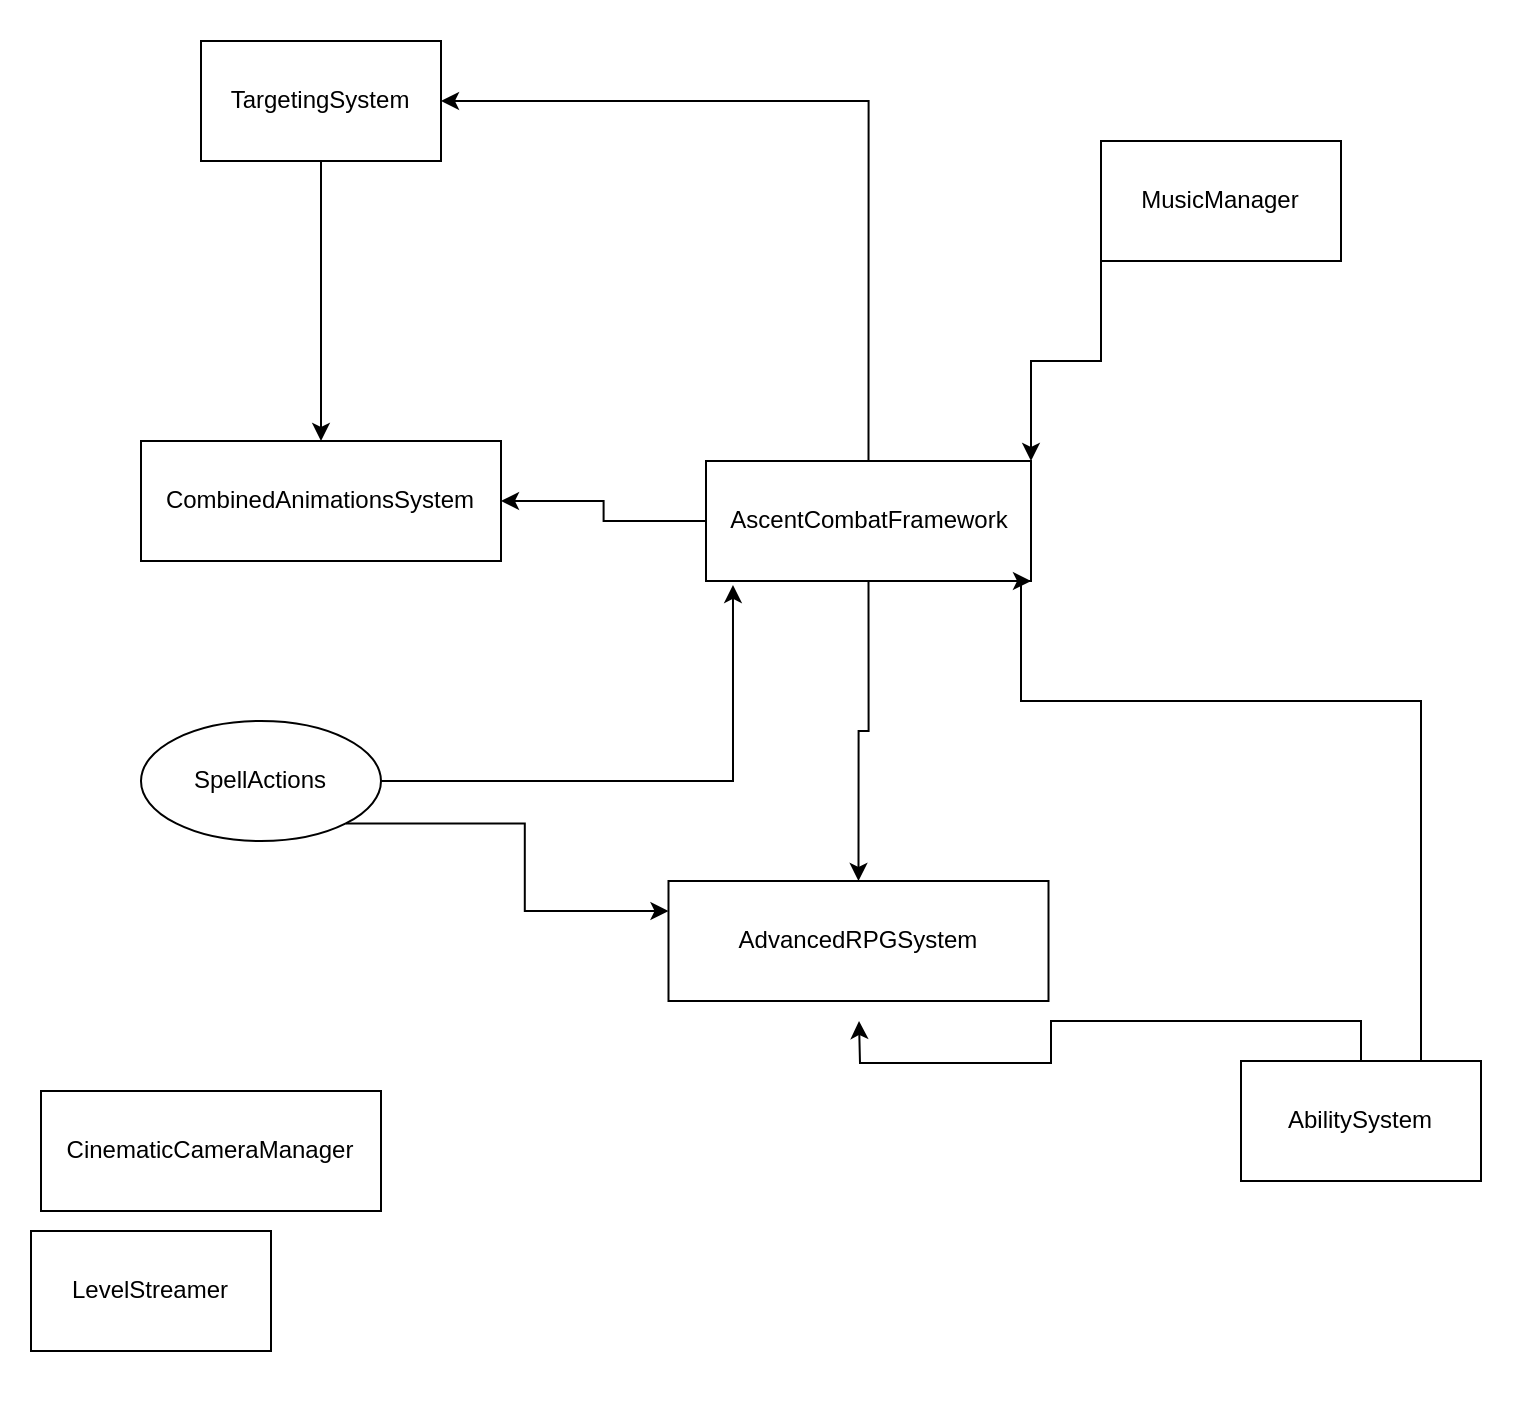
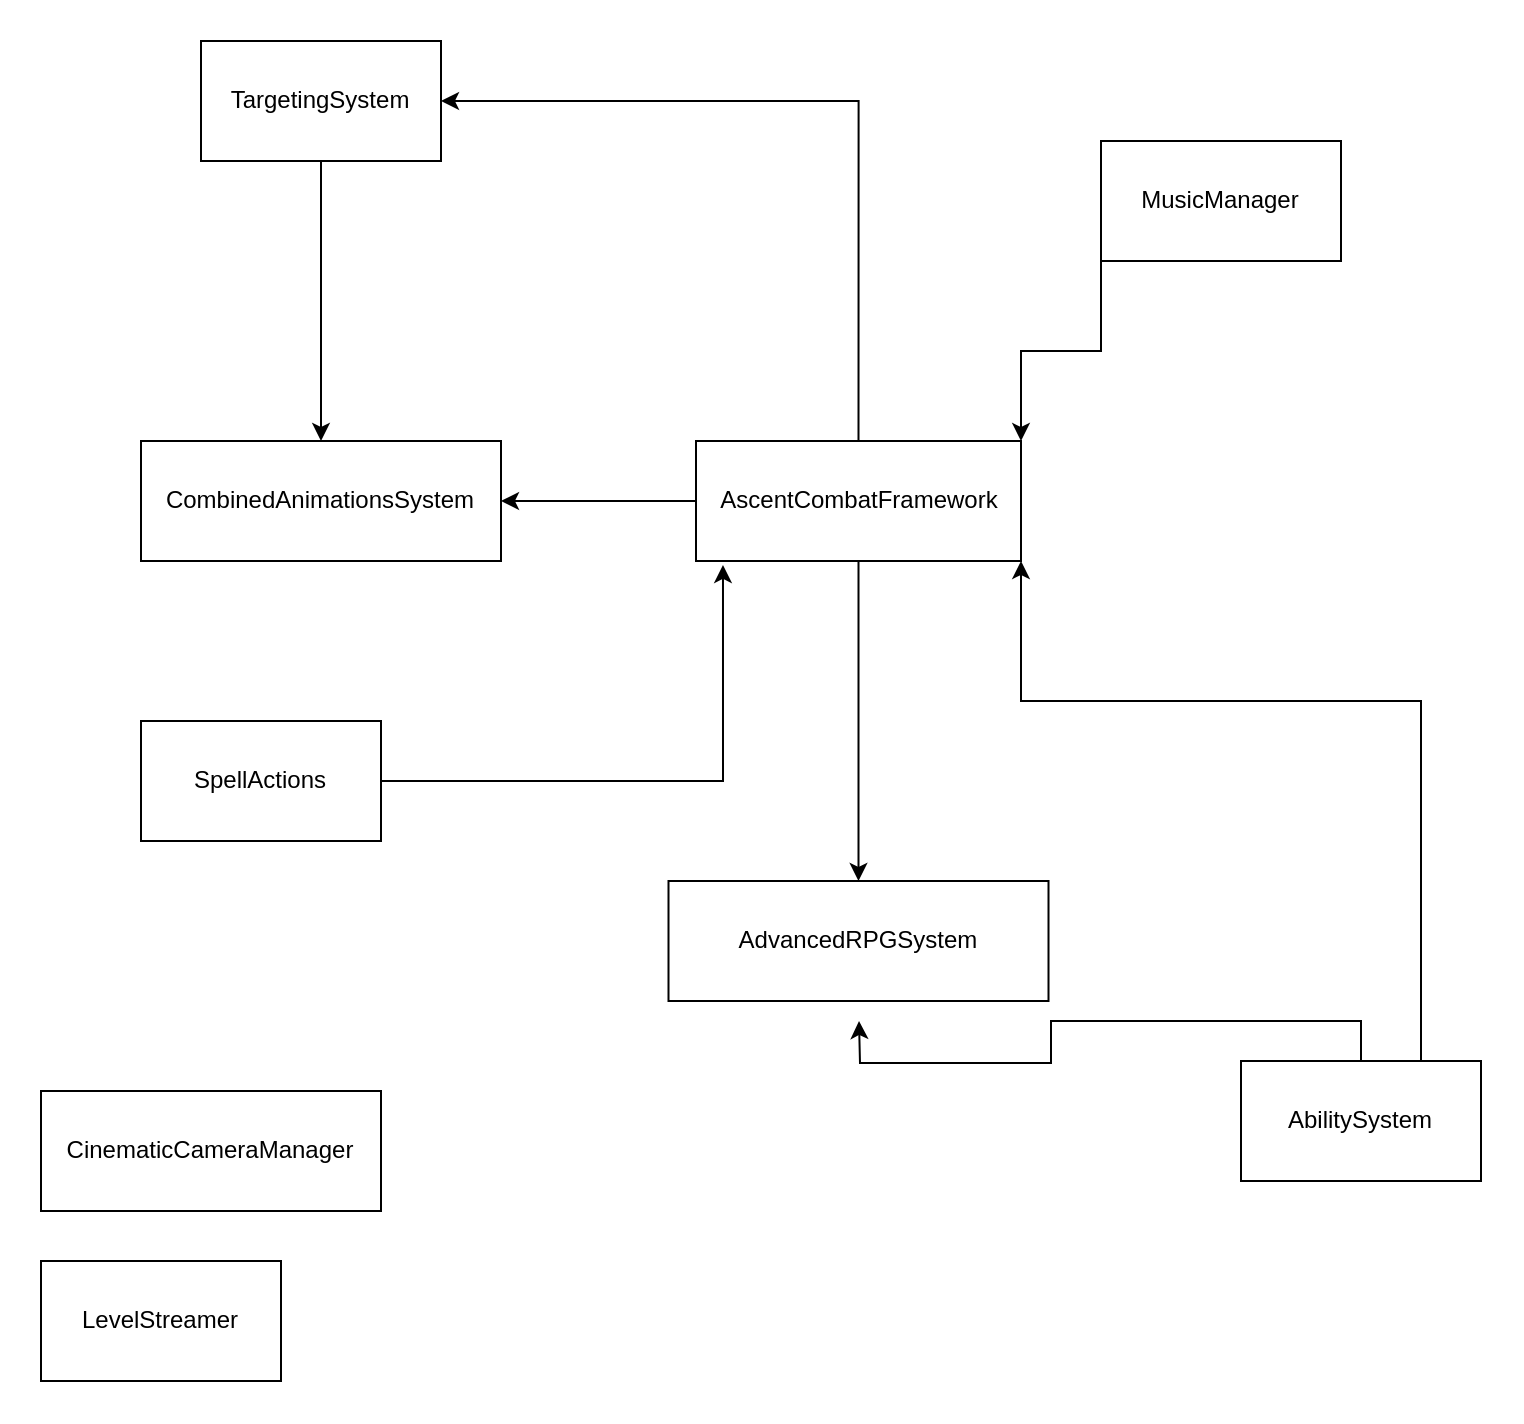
(869, 521) -> (859, 501)
(261, 781) -> (261, 781)
(525, 843) -> none
(151, 1291) -> (161, 1321)
